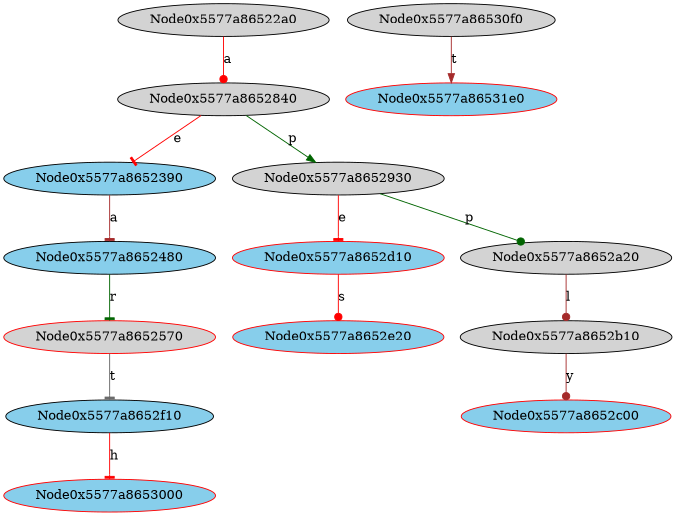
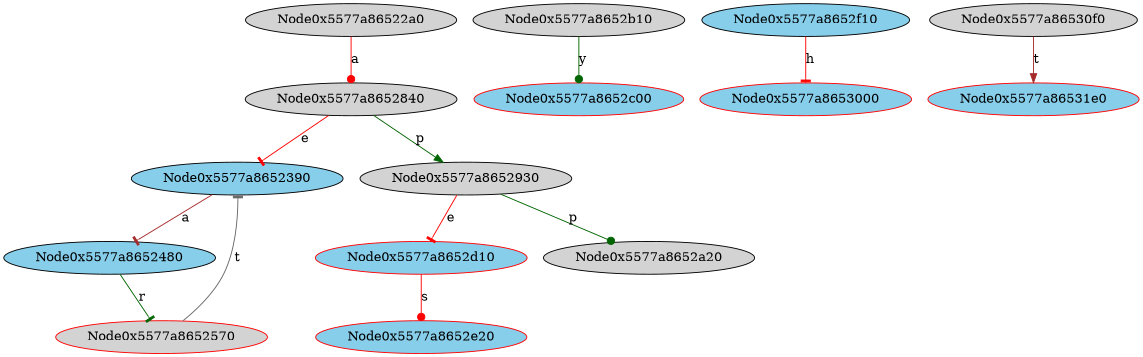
(566, 294) -> none
(566, 373) -> (579, 56)
(110, 374) -> (226, 268)
